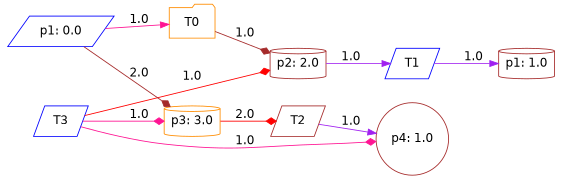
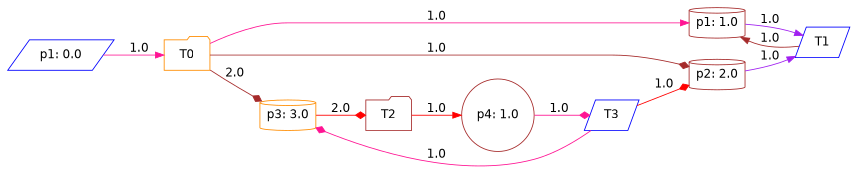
none -> (444, 23)
none -> (770, 27)
(462, 64) -> (773, 47)
(123, 74) -> (231, 83)
(298, 121) -> (389, 115)
(343, 128) -> (432, 115)
(222, 148) -> (557, 115)
